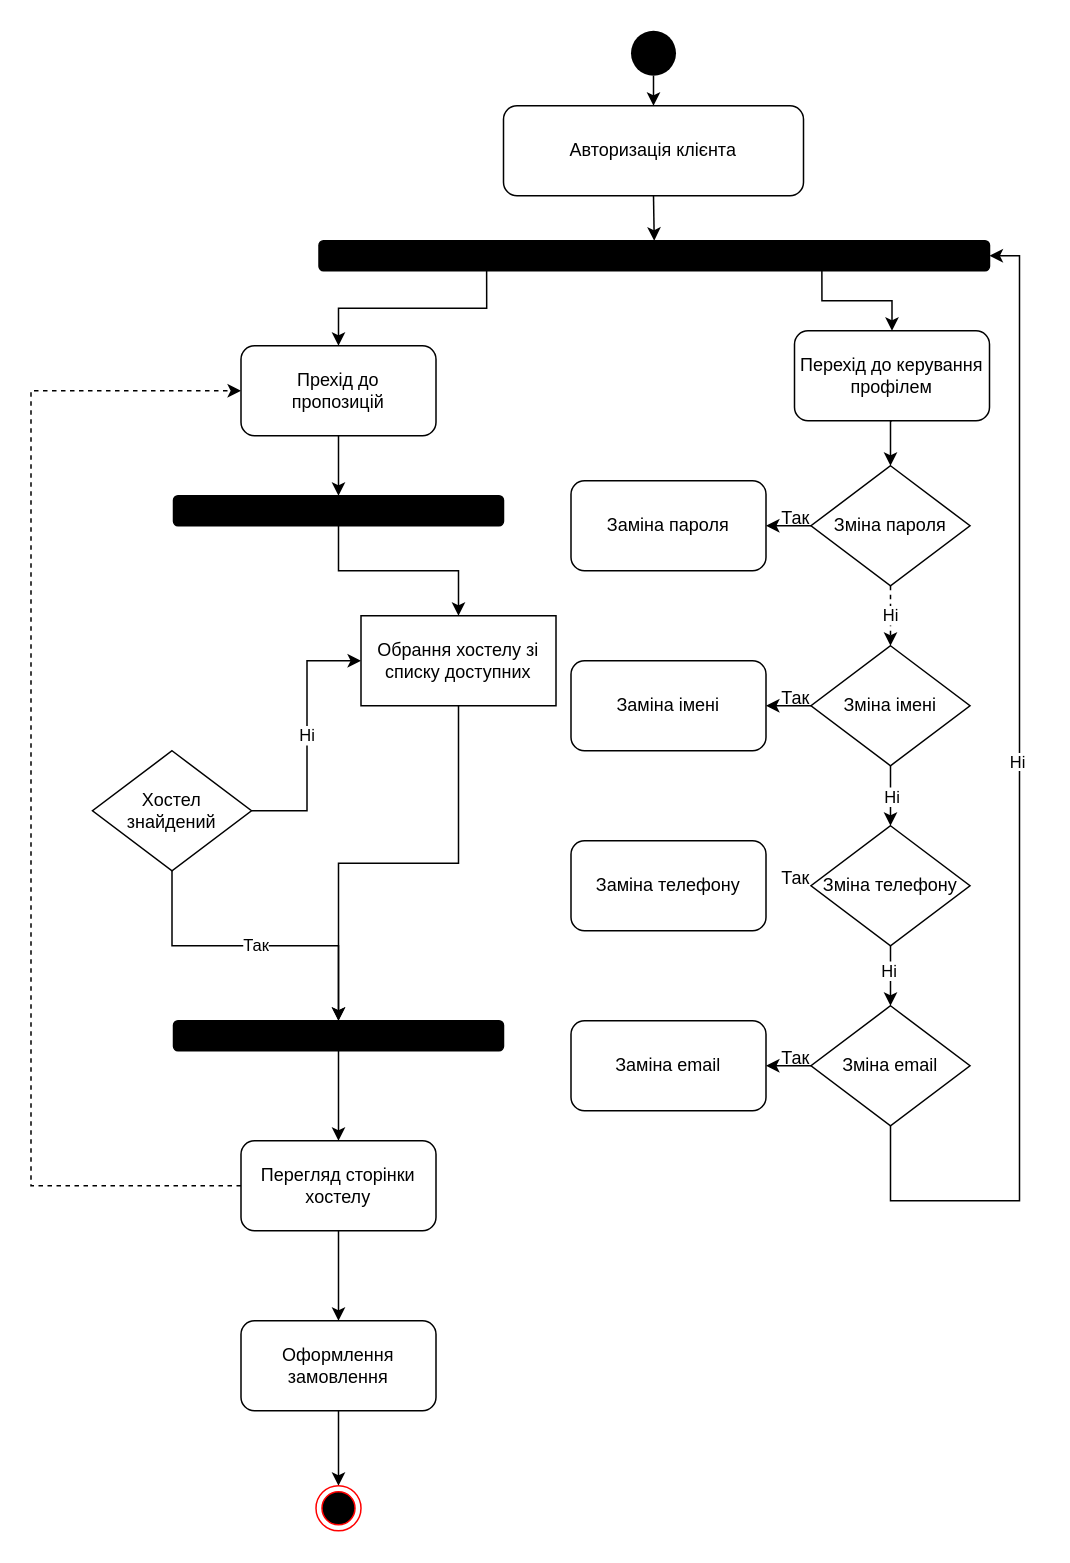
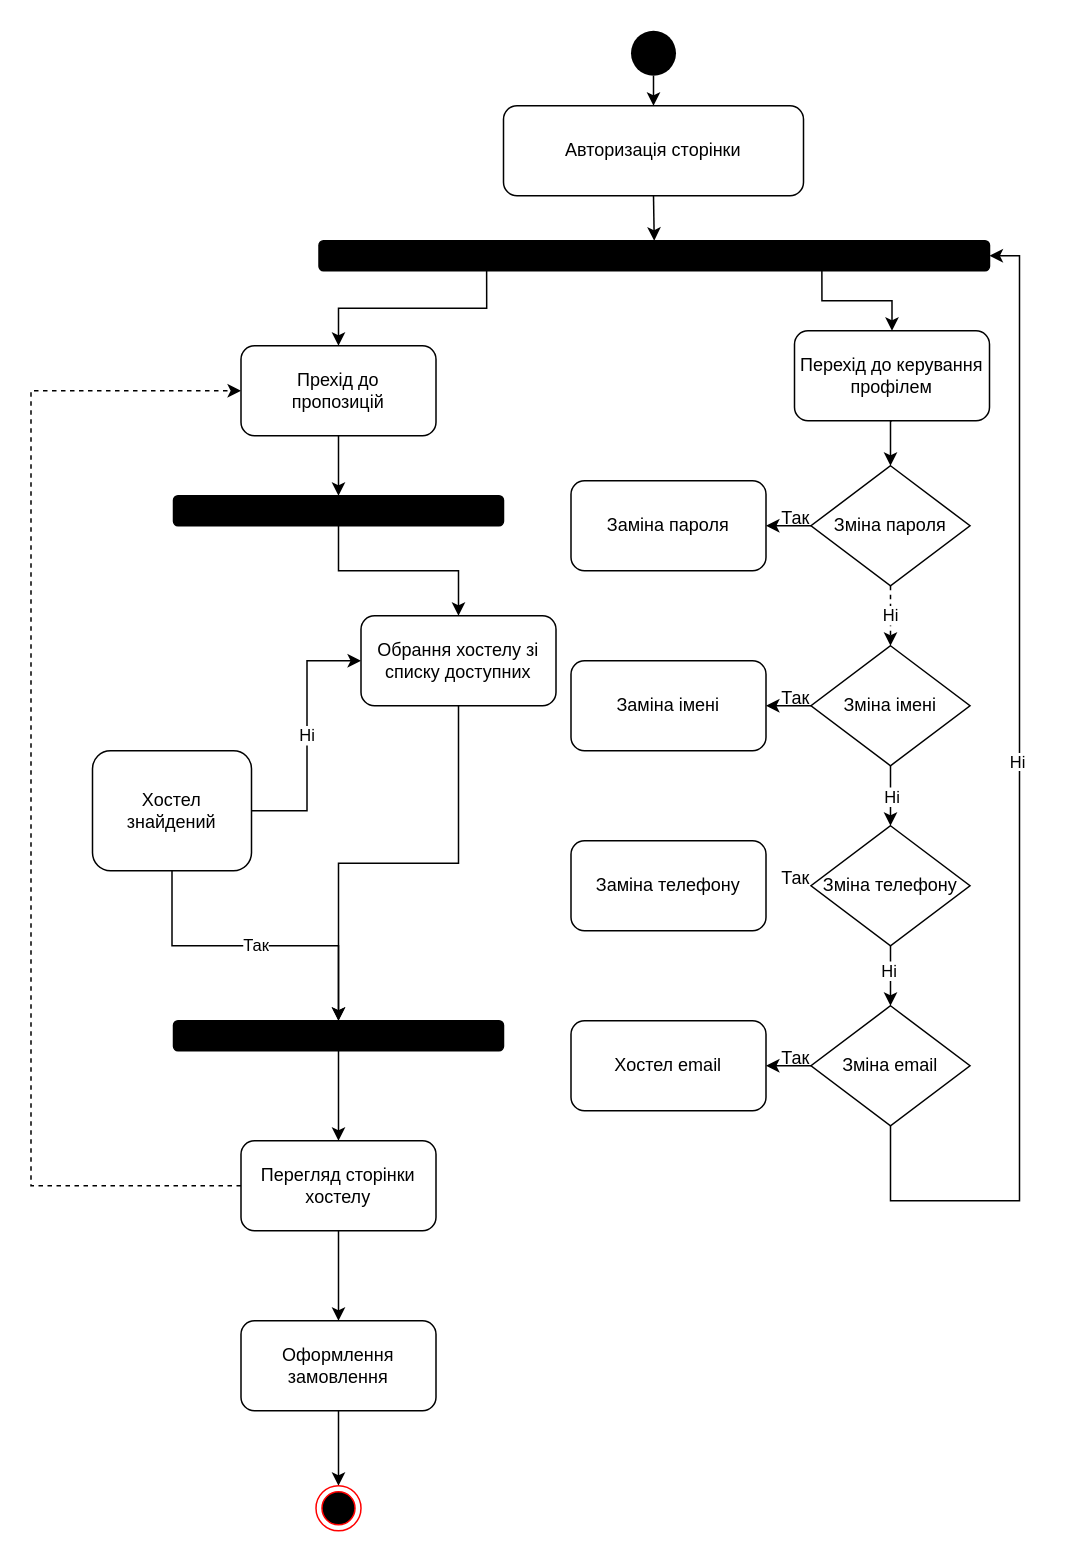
(653, 151) -> (653, 151)
(458, 661) -> (458, 661)
(172, 811) -> (172, 811)
(668, 1066) -> (668, 1066)
